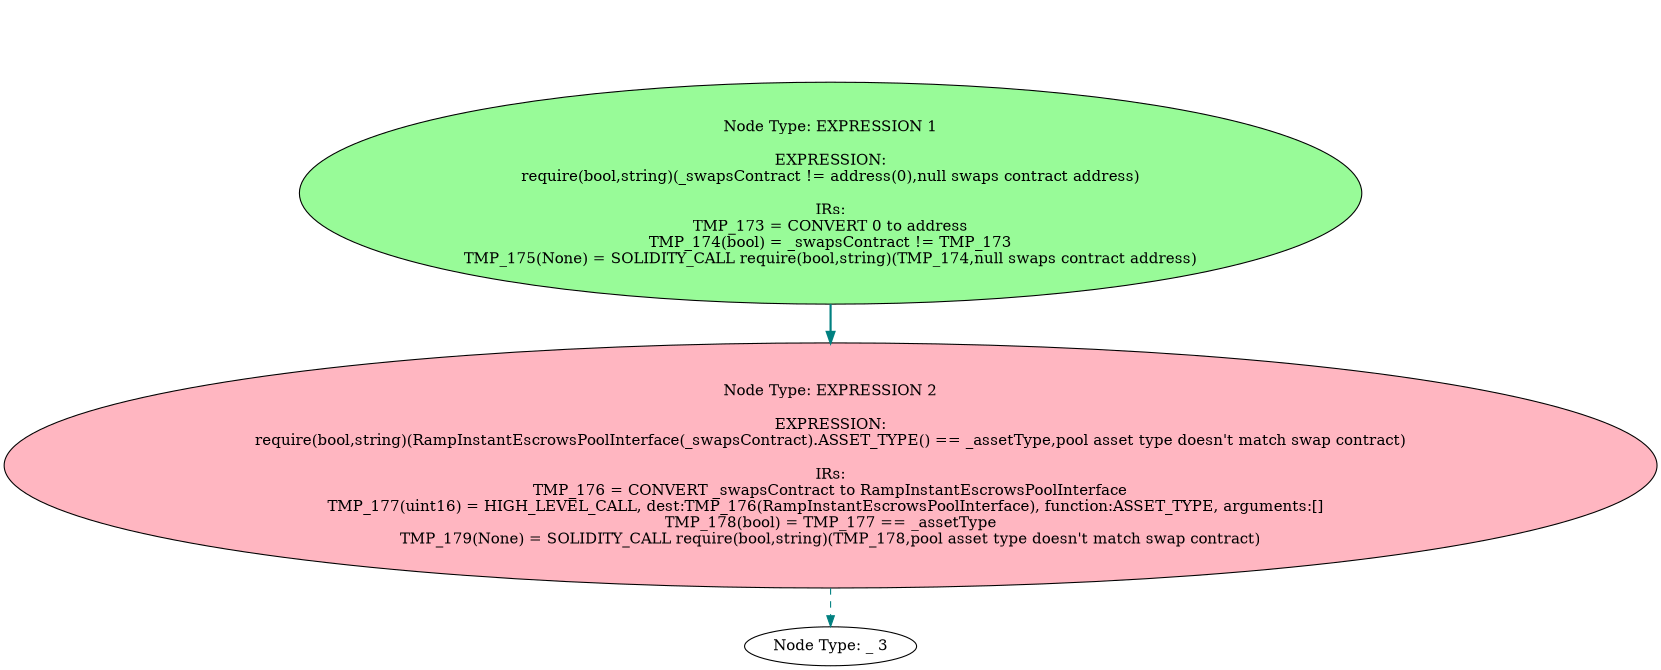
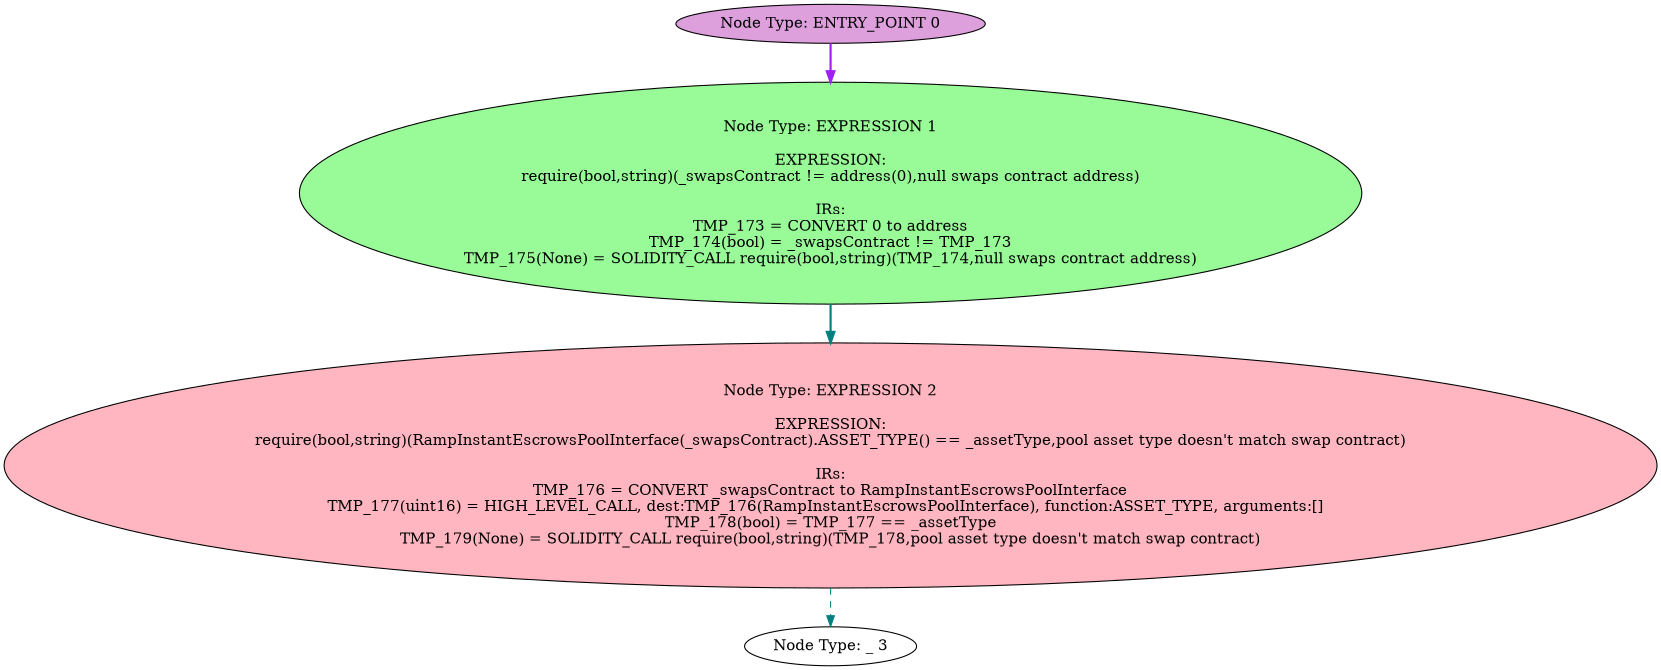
none -> (831, 24)
